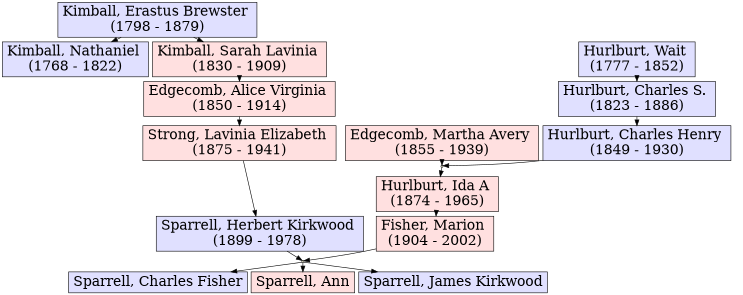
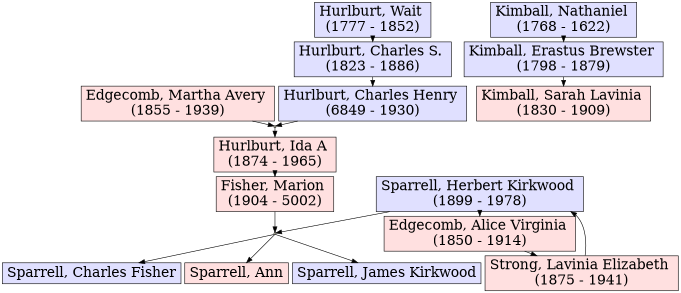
(119, 38) -> (564, 37)
(75, 66) -> (564, 27)
(239, 77) -> (480, 212)
(637, 150) -> (373, 111)
(435, 241) -> (275, 201)
